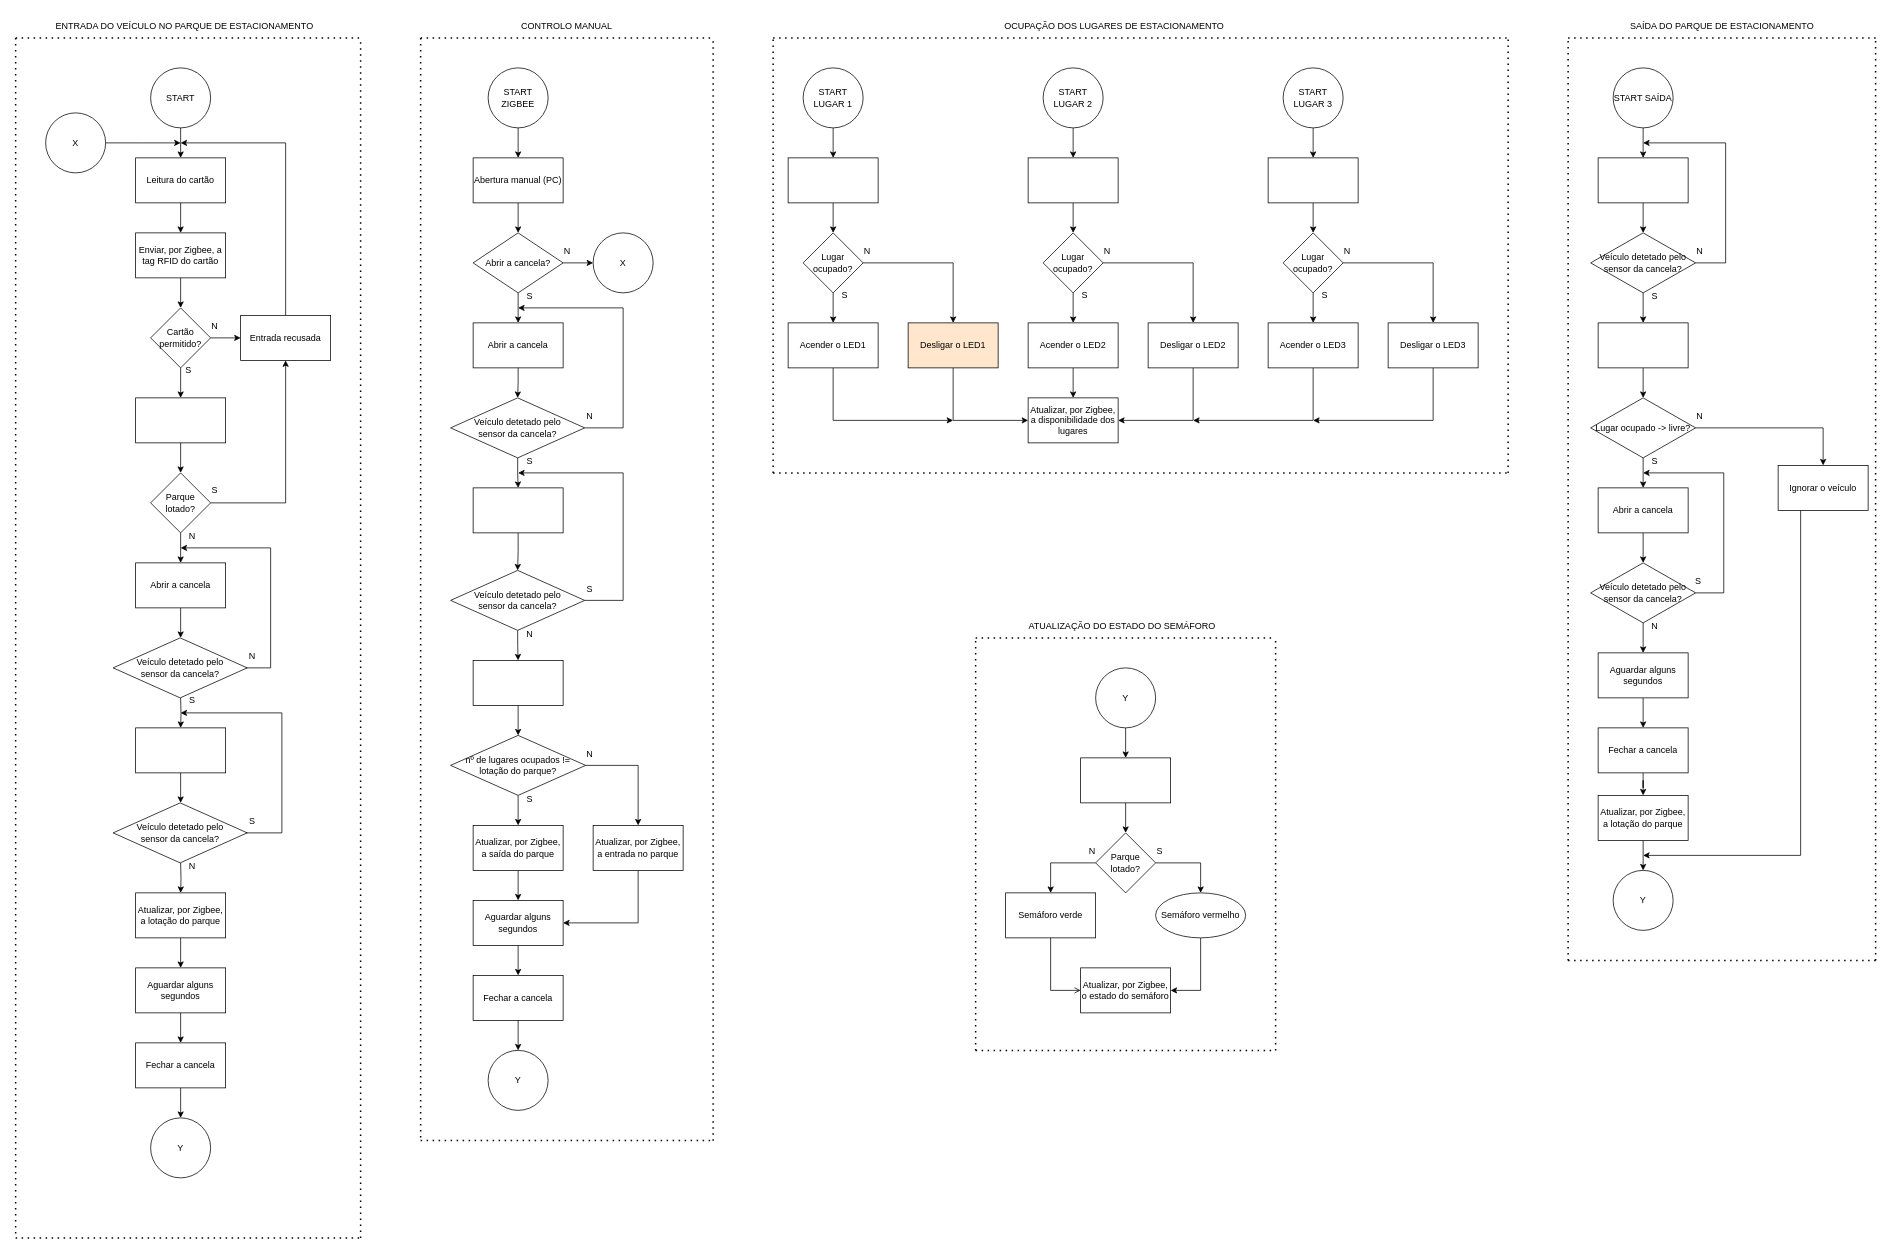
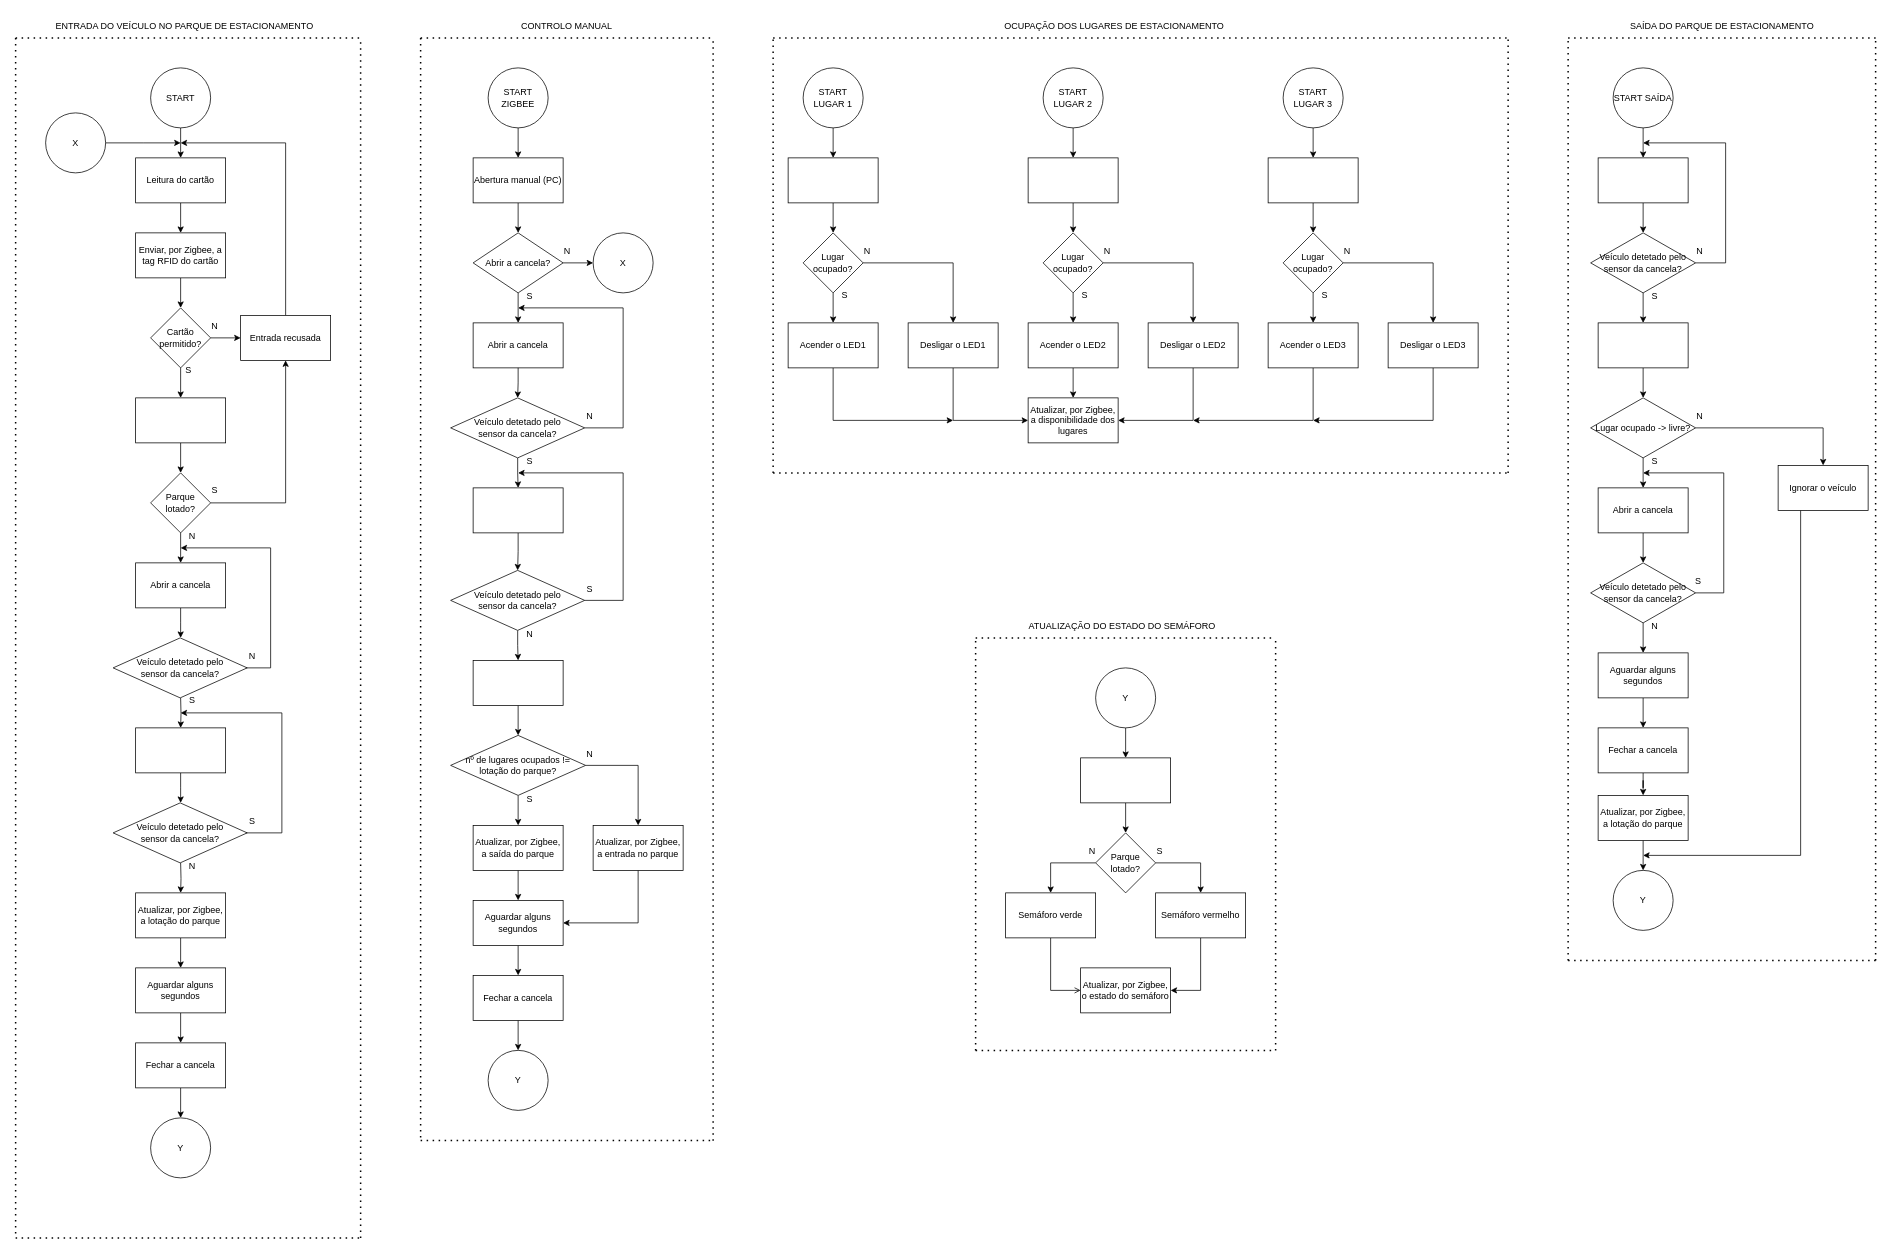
(953, 345) -> (953, 345)
(1200, 915) -> (1200, 915)
